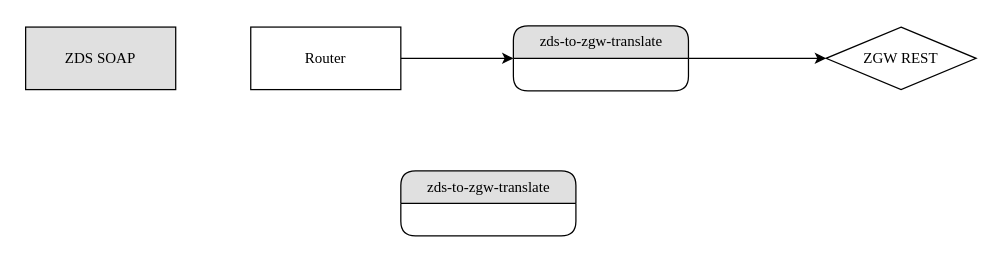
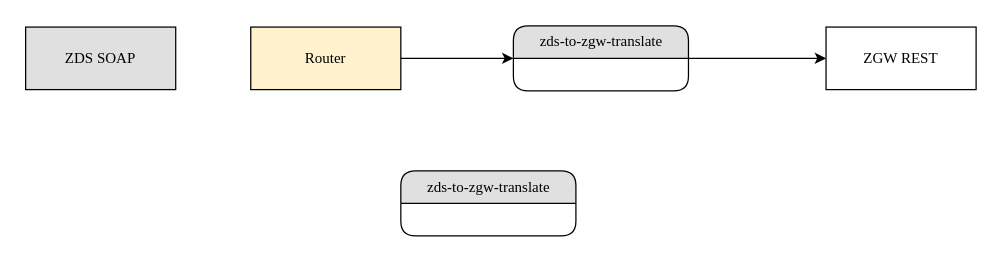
(326, 58) -> (326, 58)
(901, 58) -> (901, 58)
